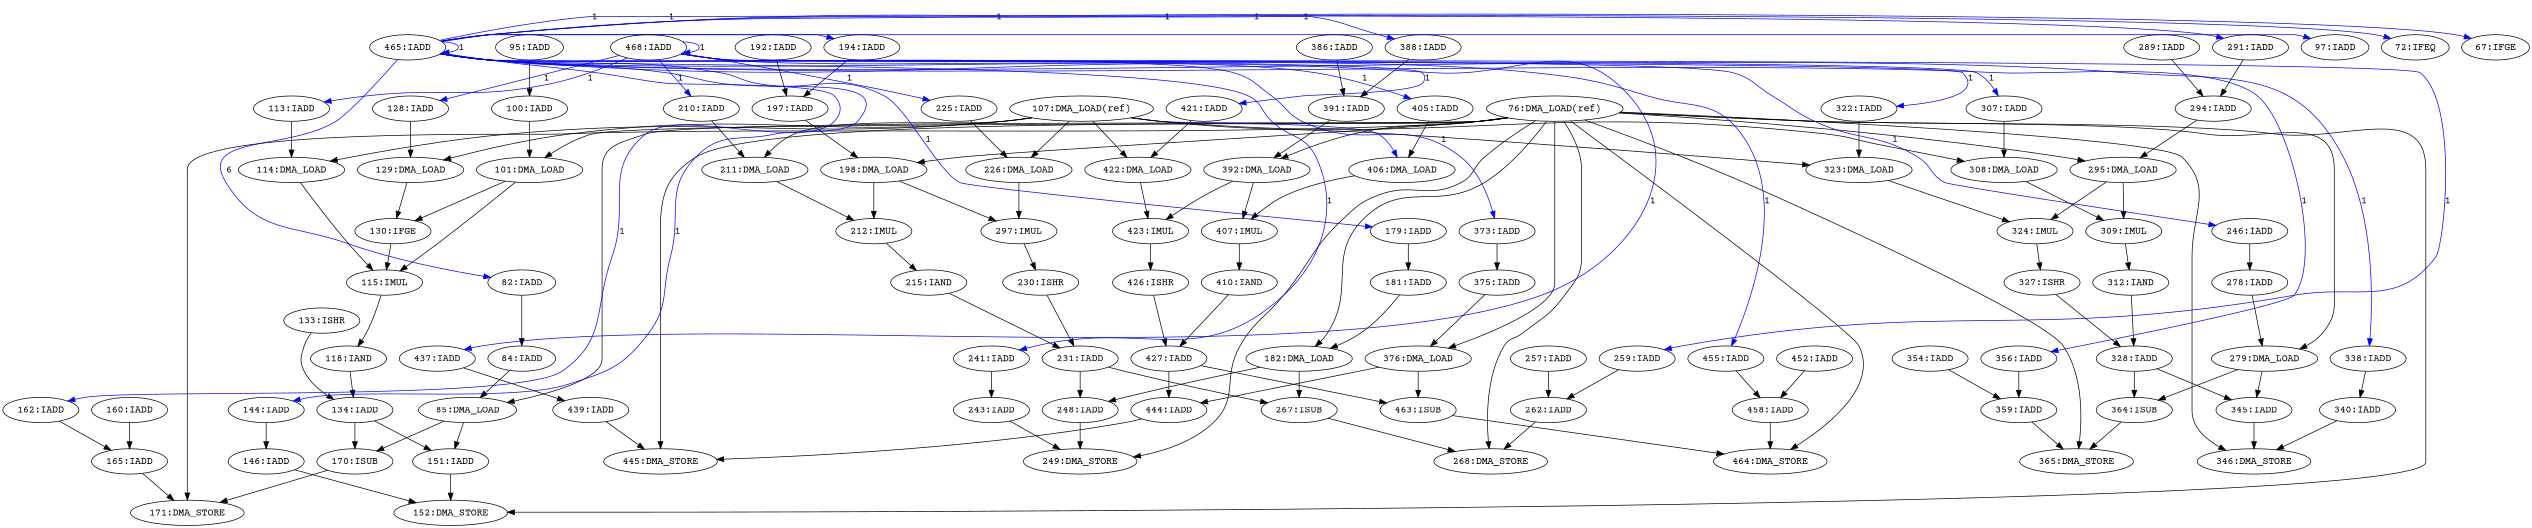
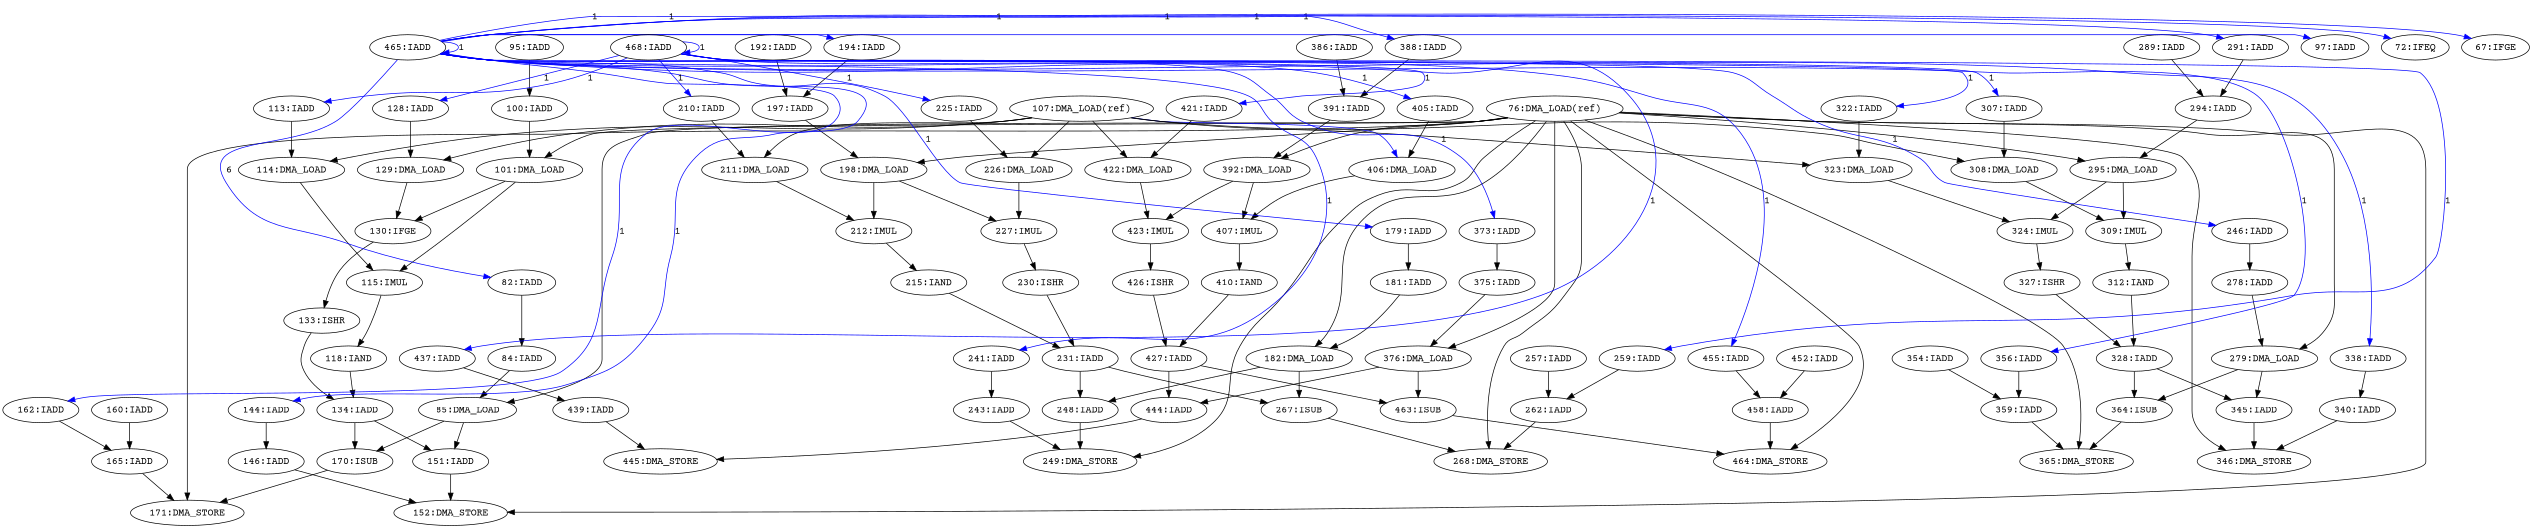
(758, 141) -> none
(1019, 231) -> (1019, 231)
(390, 252) -> (343, 266)
